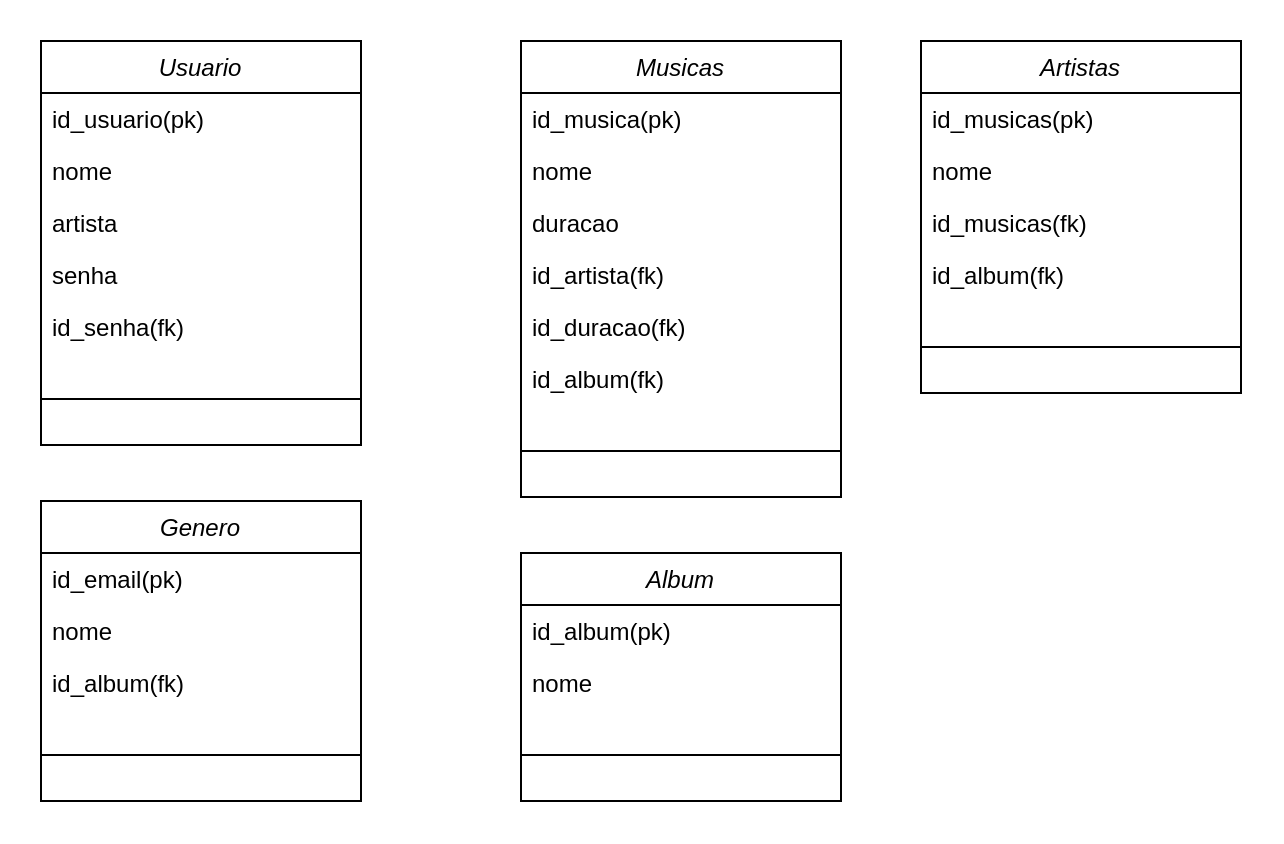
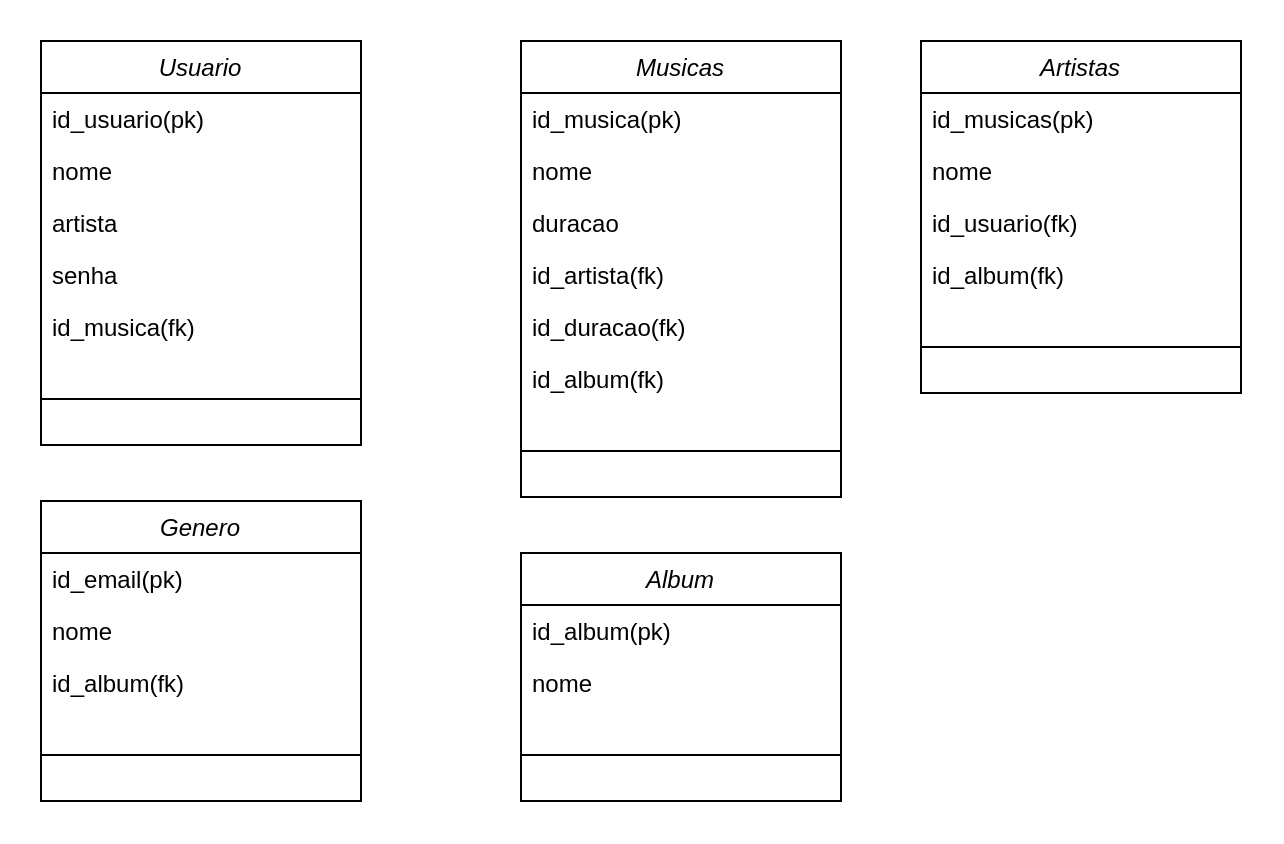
(1020, 224) -> (1020, 224)
(130, 328) -> (133, 328)
